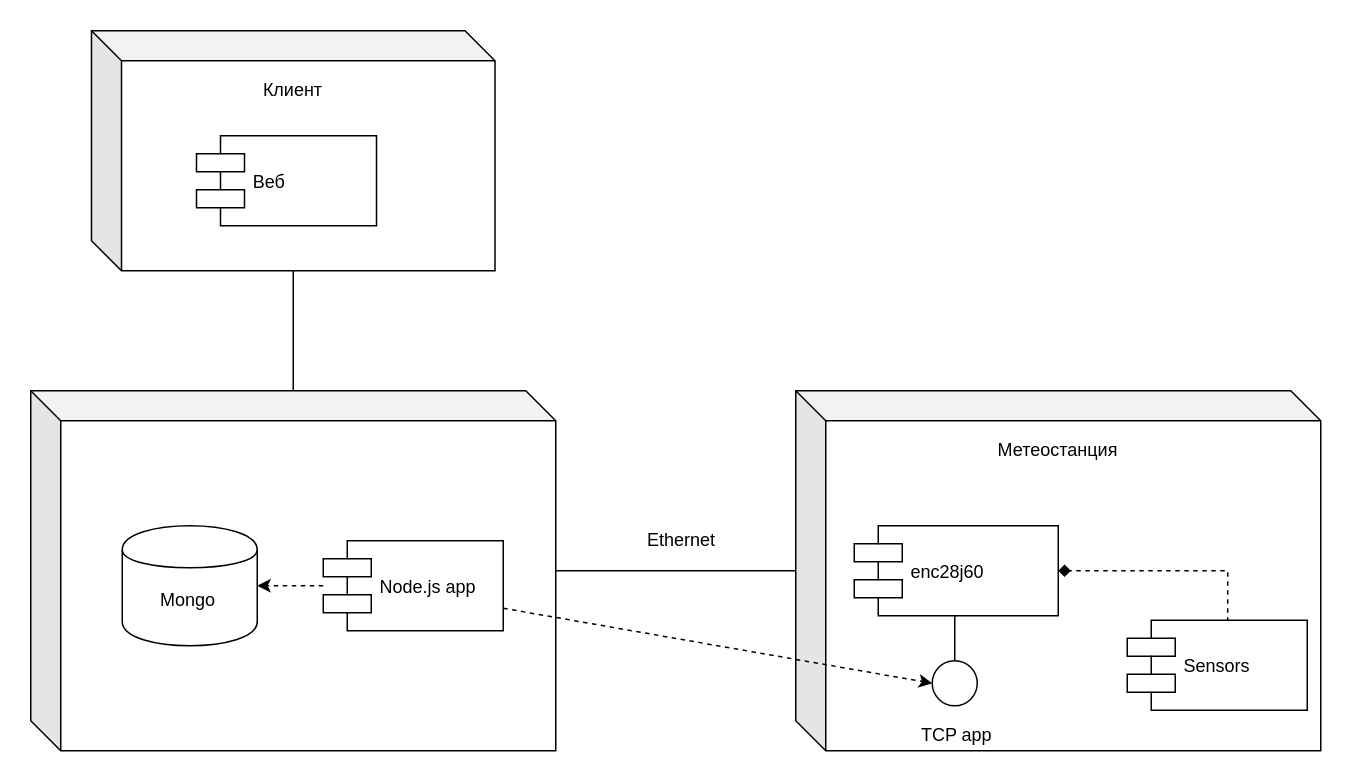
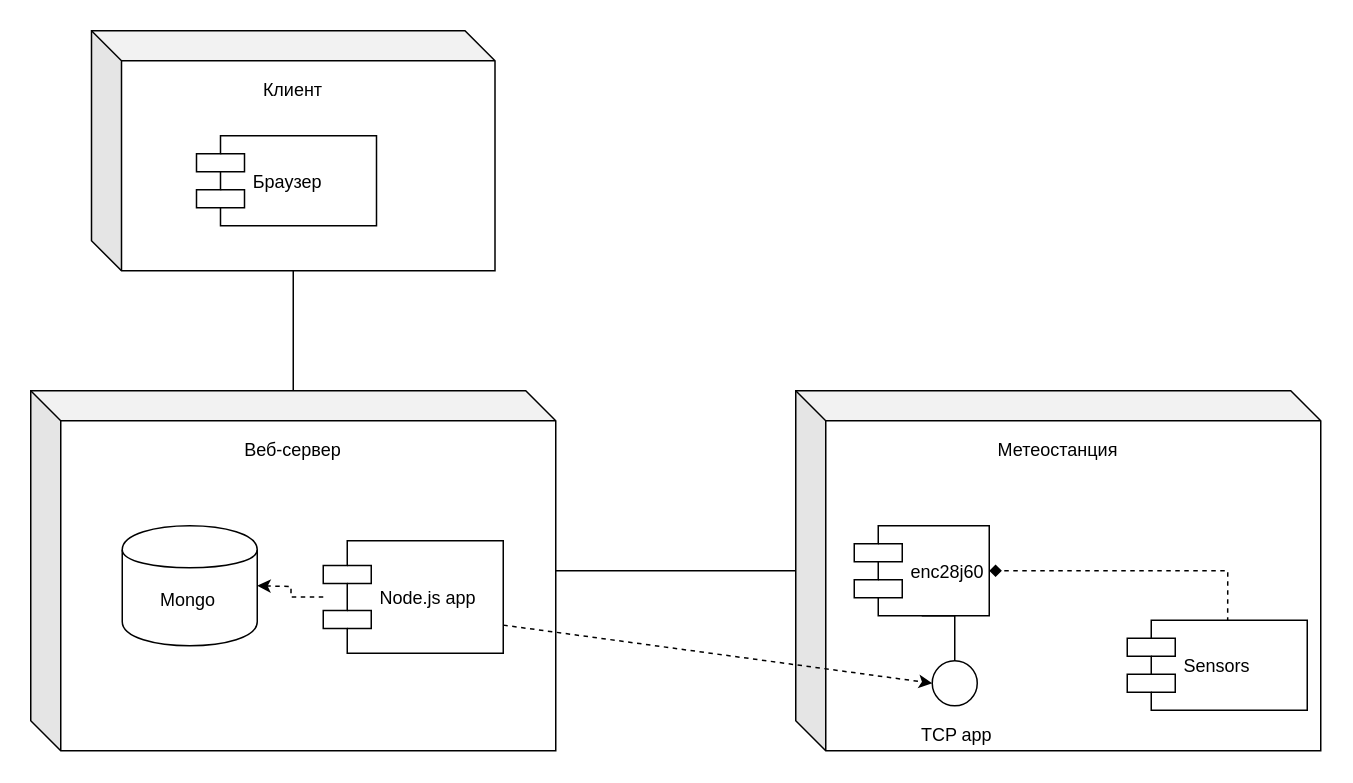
(268, 182) -> (288, 182)
none -> (293, 451)
(682, 541) -> none
(956, 571) -> (922, 571)
(413, 586) -> (413, 597)
